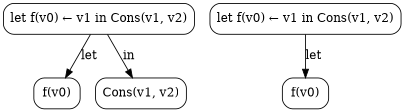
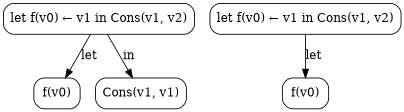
(141, 93) -> (141, 93)
